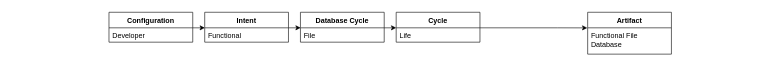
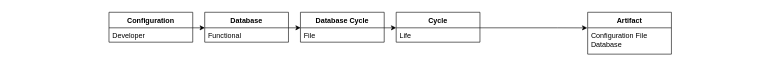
(246, 20) -> (246, 20)
(617, 36) -> (623, 36)
